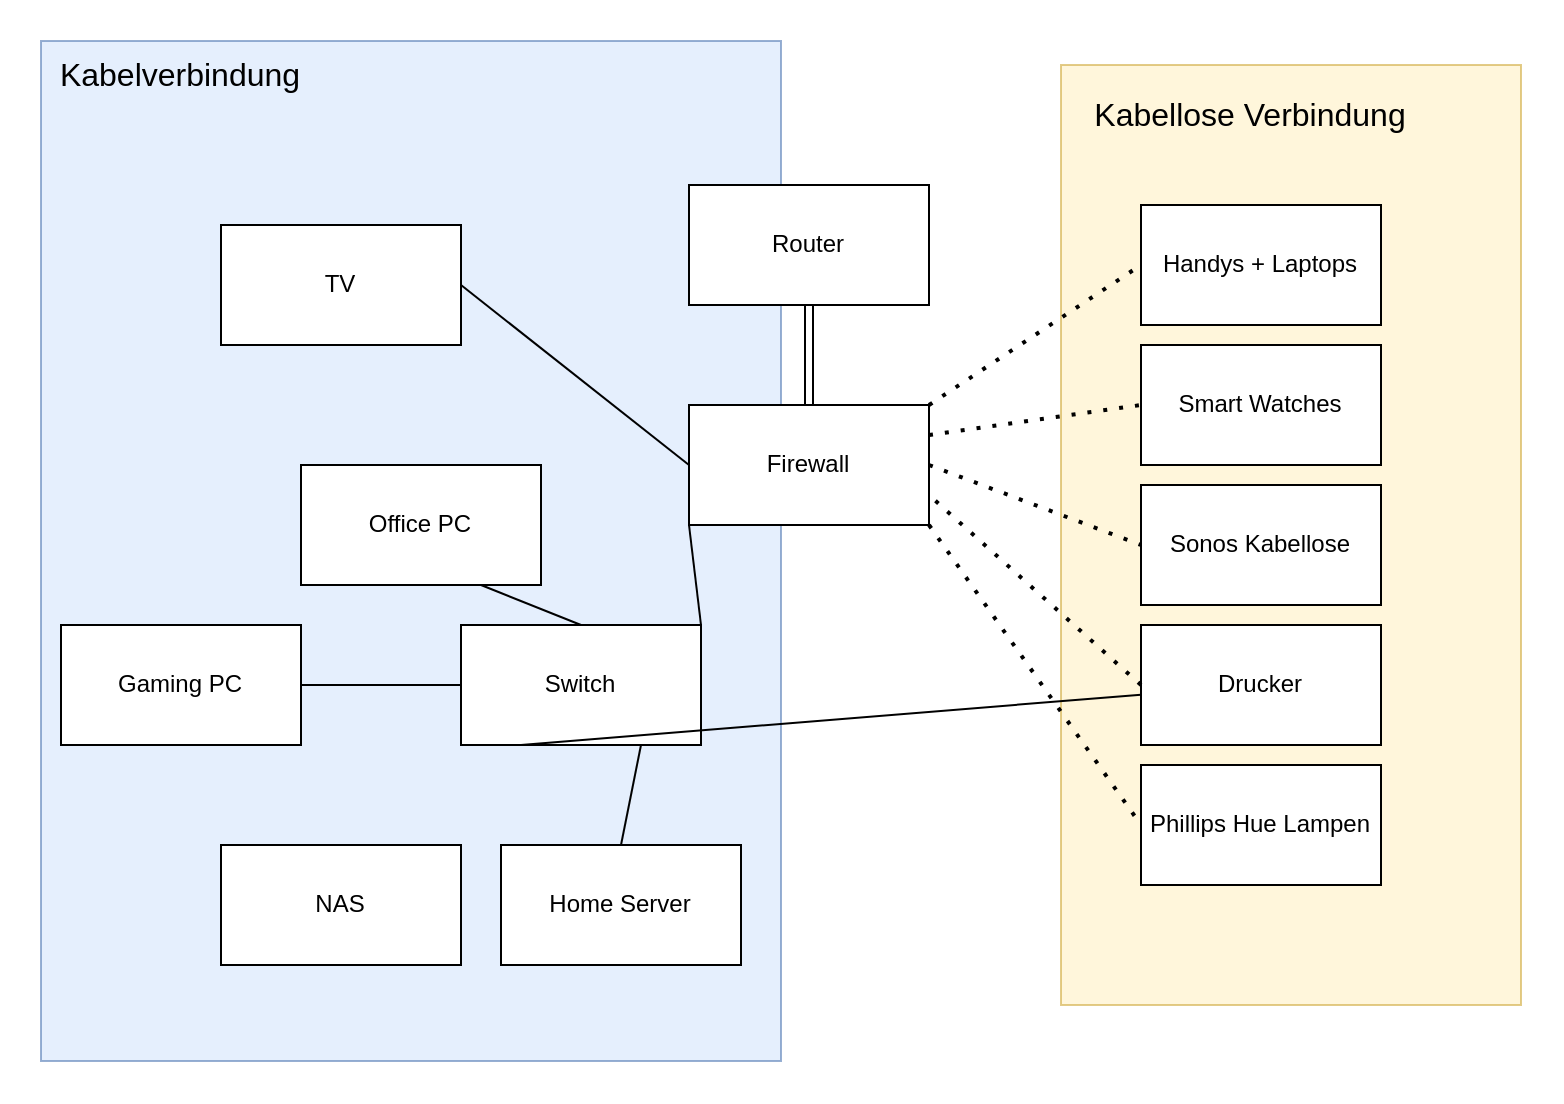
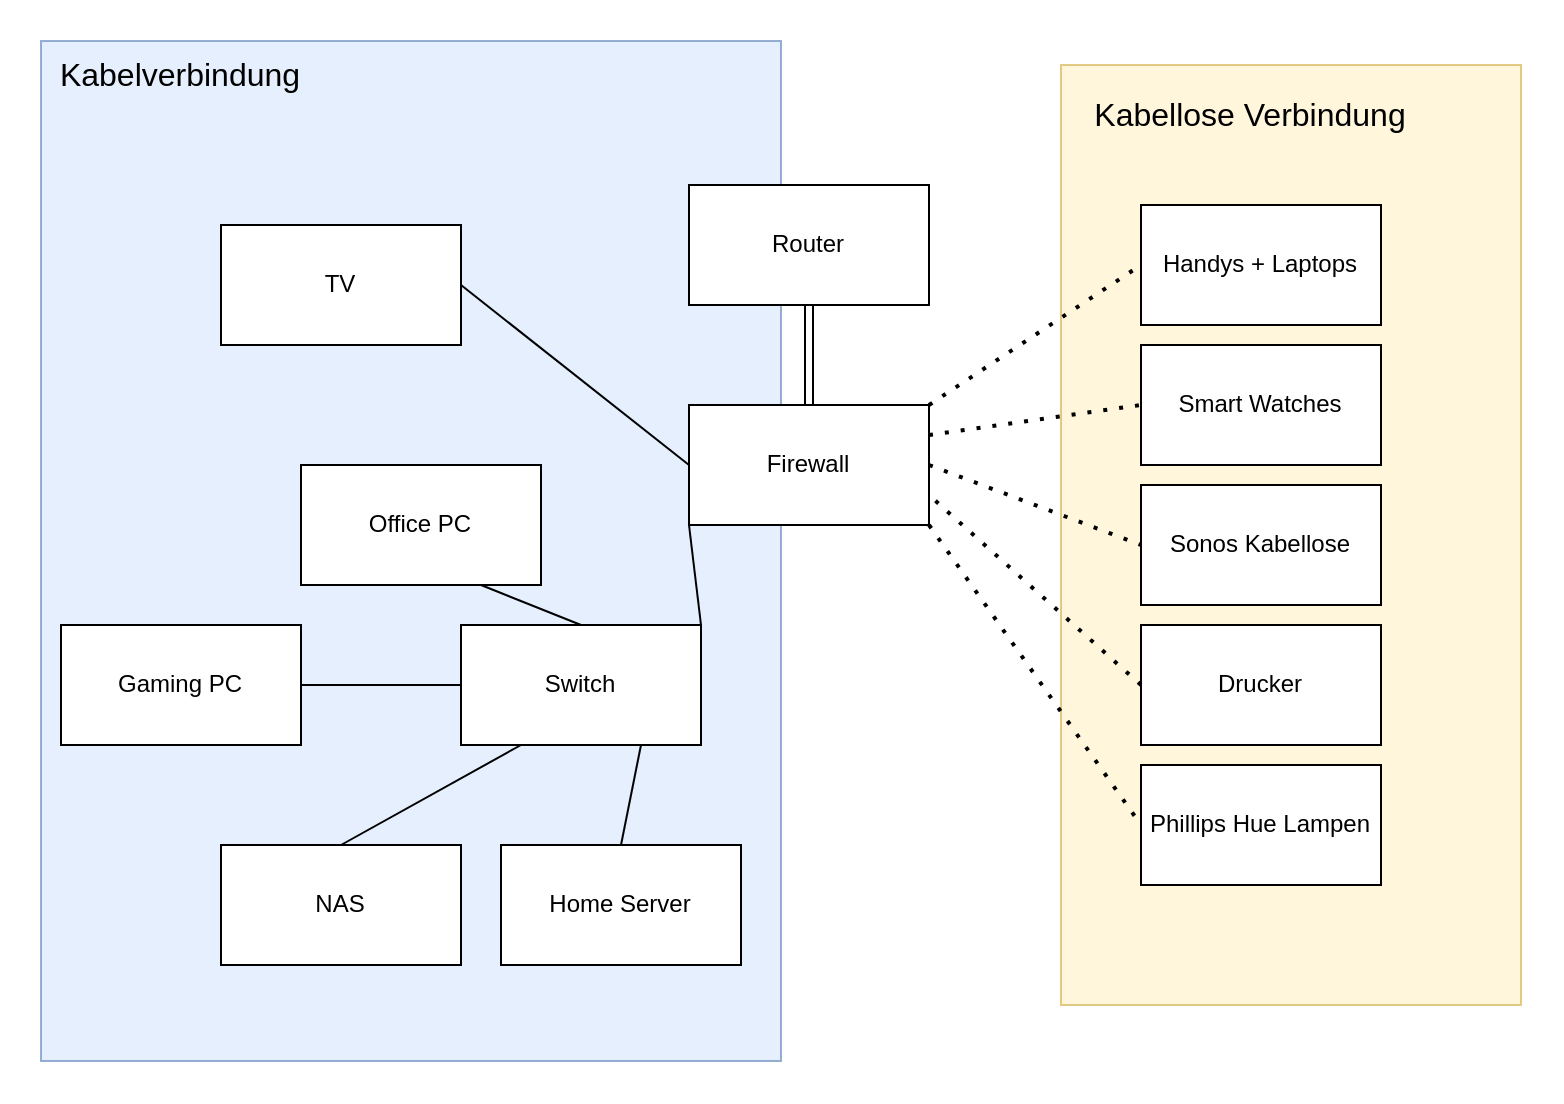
(785, 724) -> (431, 795)
